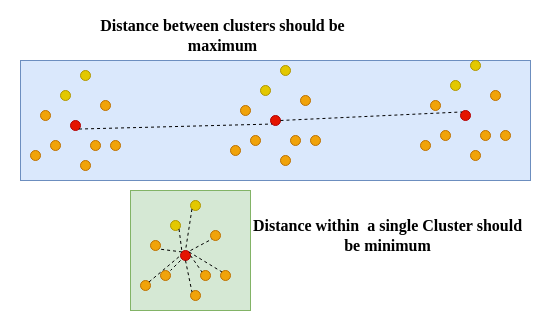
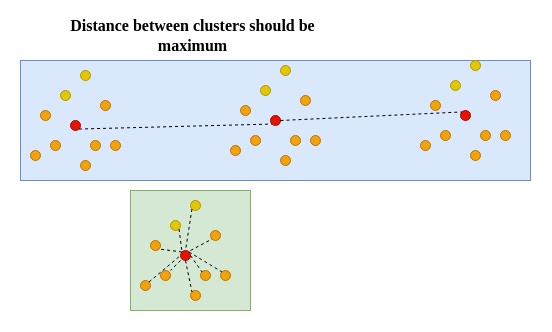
(223, 36) -> (193, 36)
(388, 236) -> none
